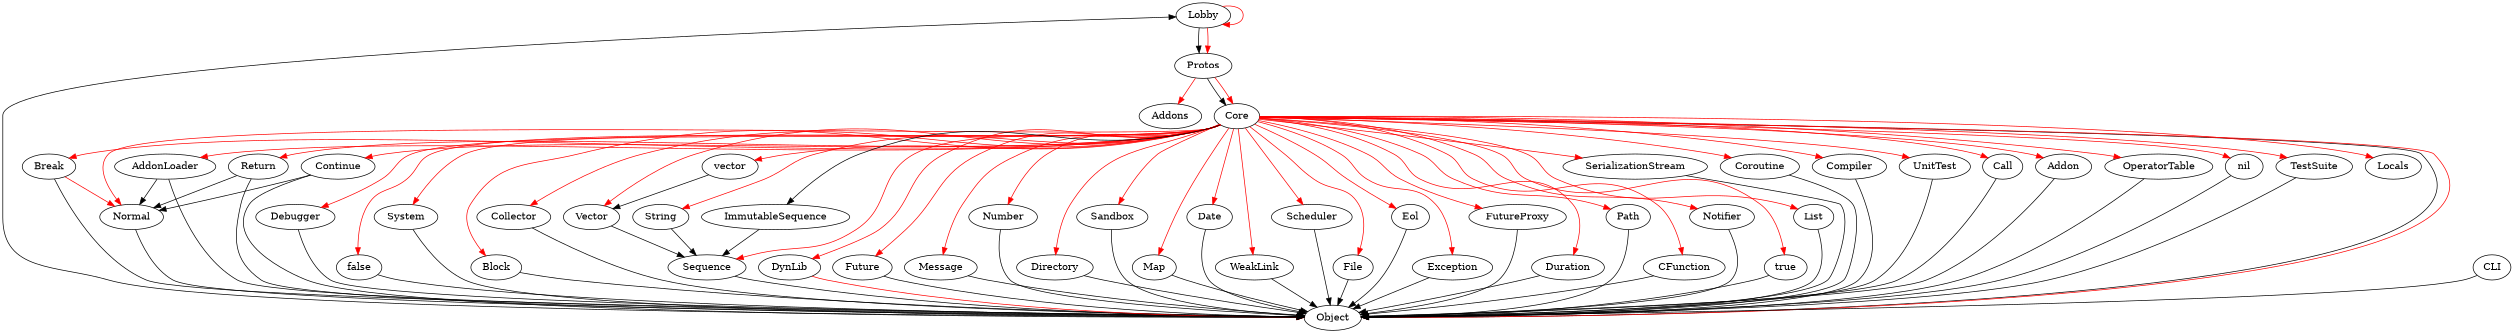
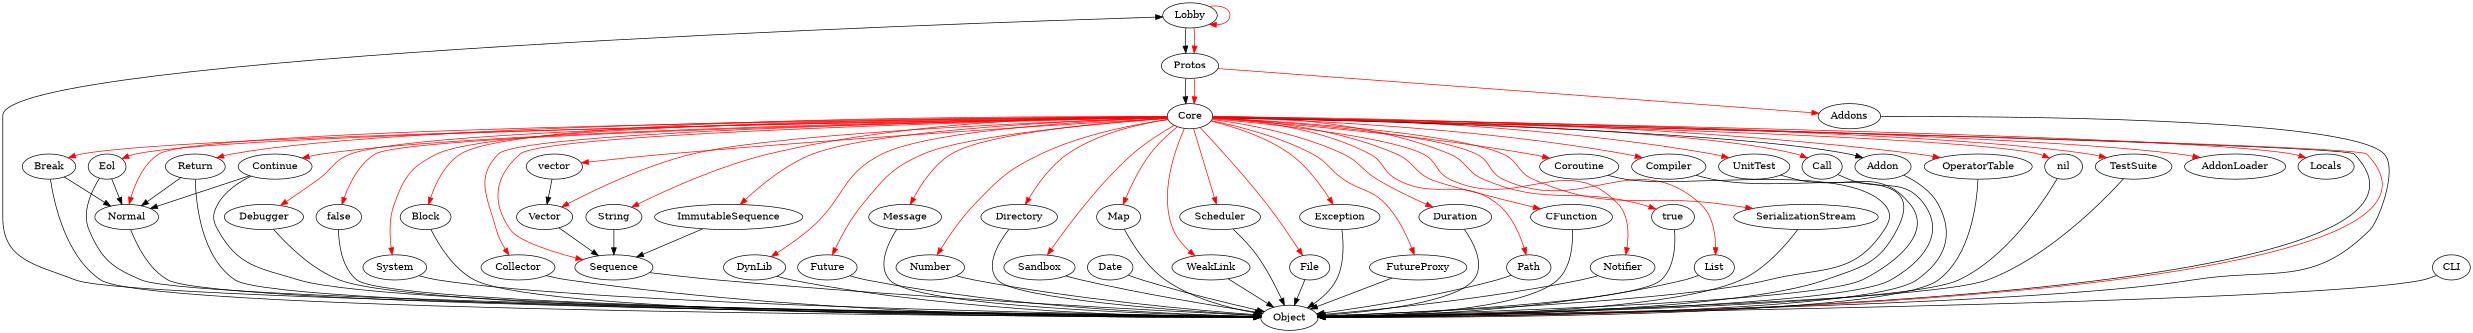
(1649, 126) -> (1535, 128)
(999, 132) -> (850, 144)
(1224, 163) -> none
(150, 189) -> (116, 188)
(87, 190) -> (84, 190)
(944, 298) -> (966, 304)
(704, 308) -> (2147, 285)
